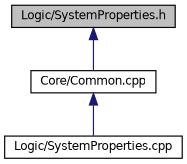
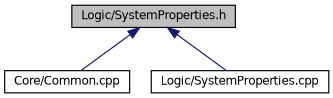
(93, 121) -> (201, 52)
